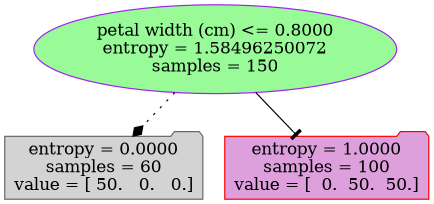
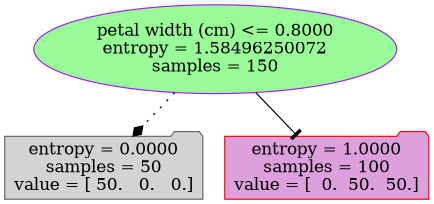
(104, 168) -> (104, 168)
